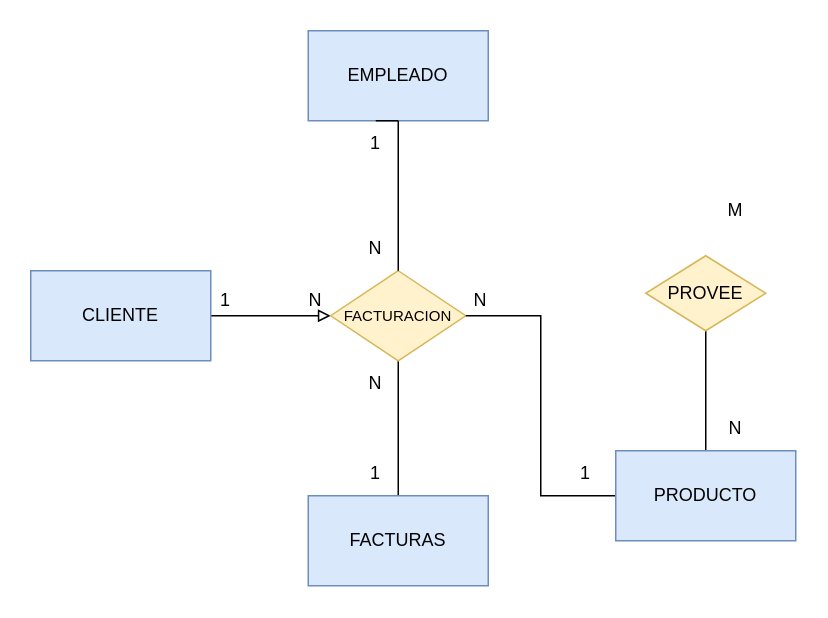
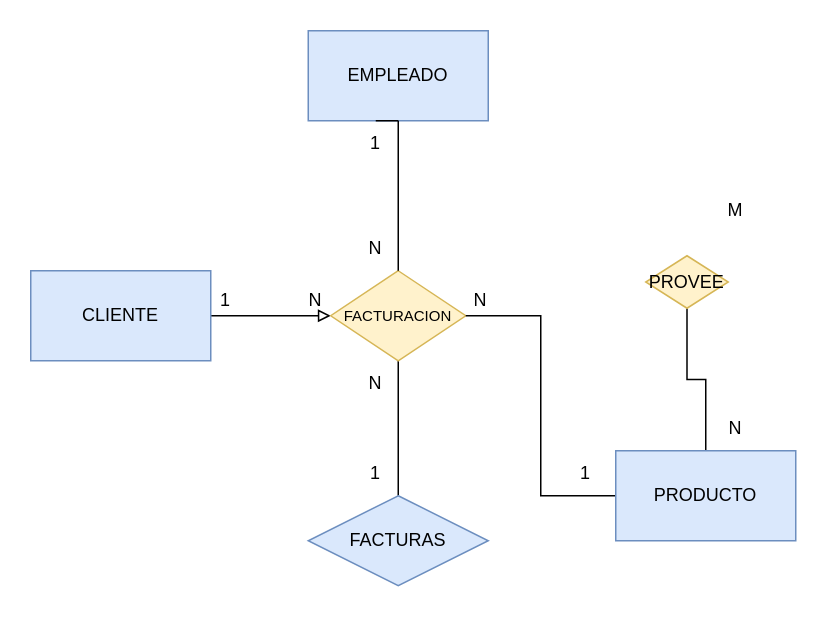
(706, 293) -> (687, 282)
(398, 541) -> (398, 541)
